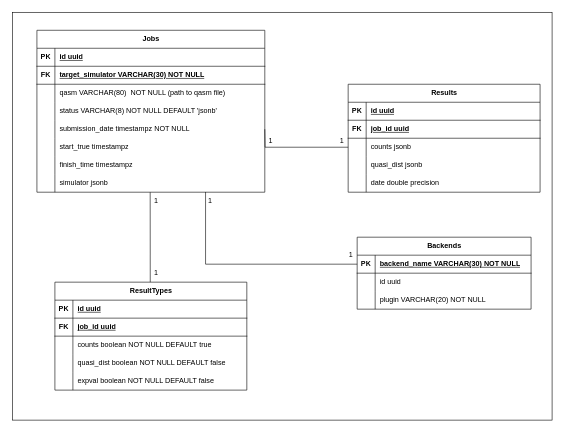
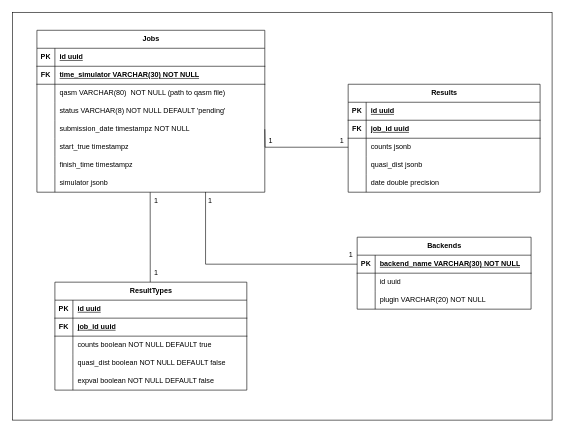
(130, 75) -> (125, 75)
(138, 111) -> (141, 111)
